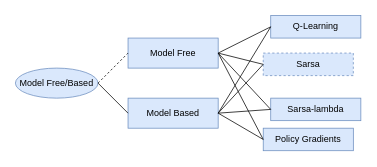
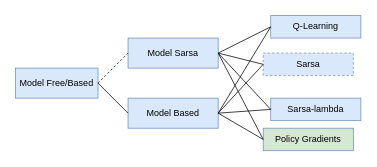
(173, 53) -> (173, 53)
(57, 83) -> (57, 83)
(308, 139) -> (308, 139)
